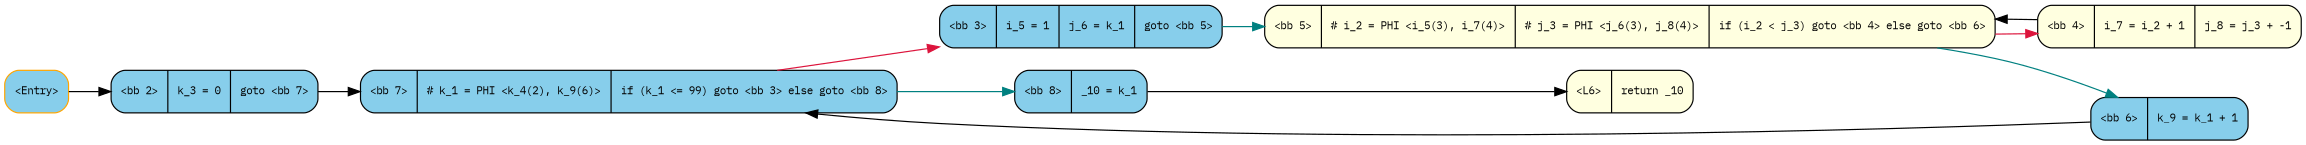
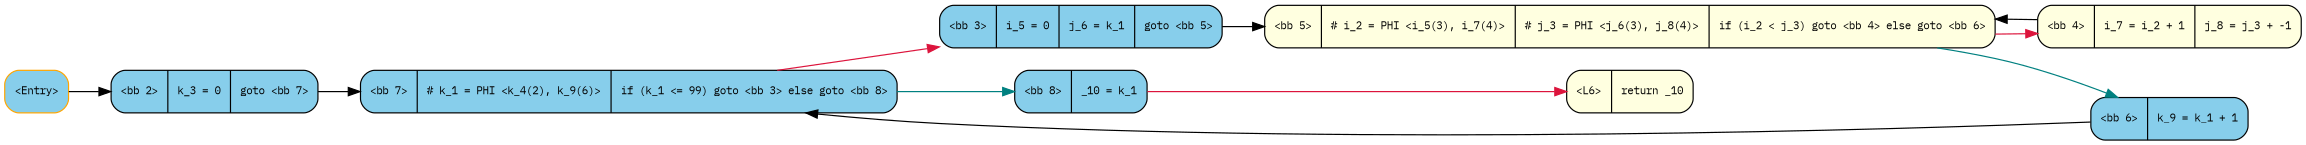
(1028, 26) -> (1028, 26)
(1237, 27) -> (1237, 27)
(1351, 92) -> (1351, 92)
